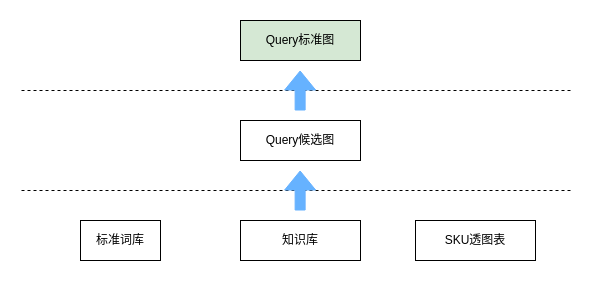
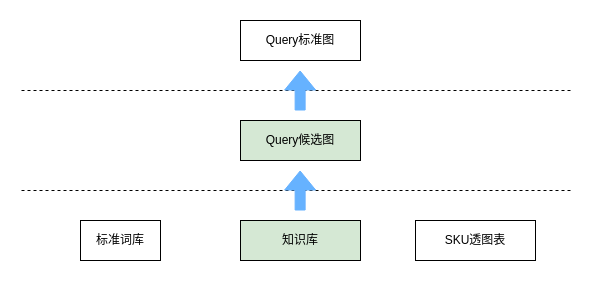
(301, 41) -> (301, 41)
(301, 141) -> (301, 141)
(301, 241) -> (301, 241)
